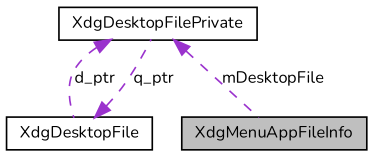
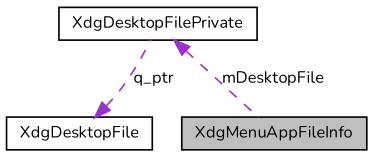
(71, 78) -> none
